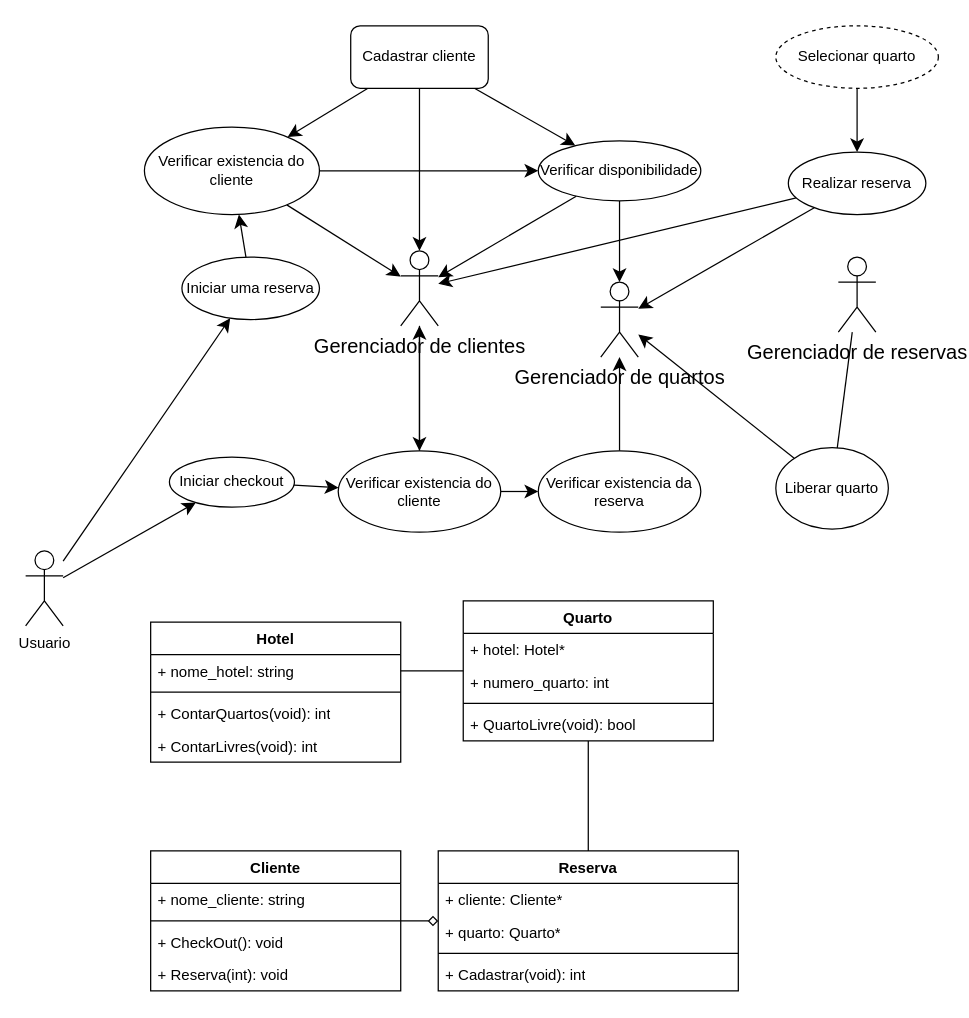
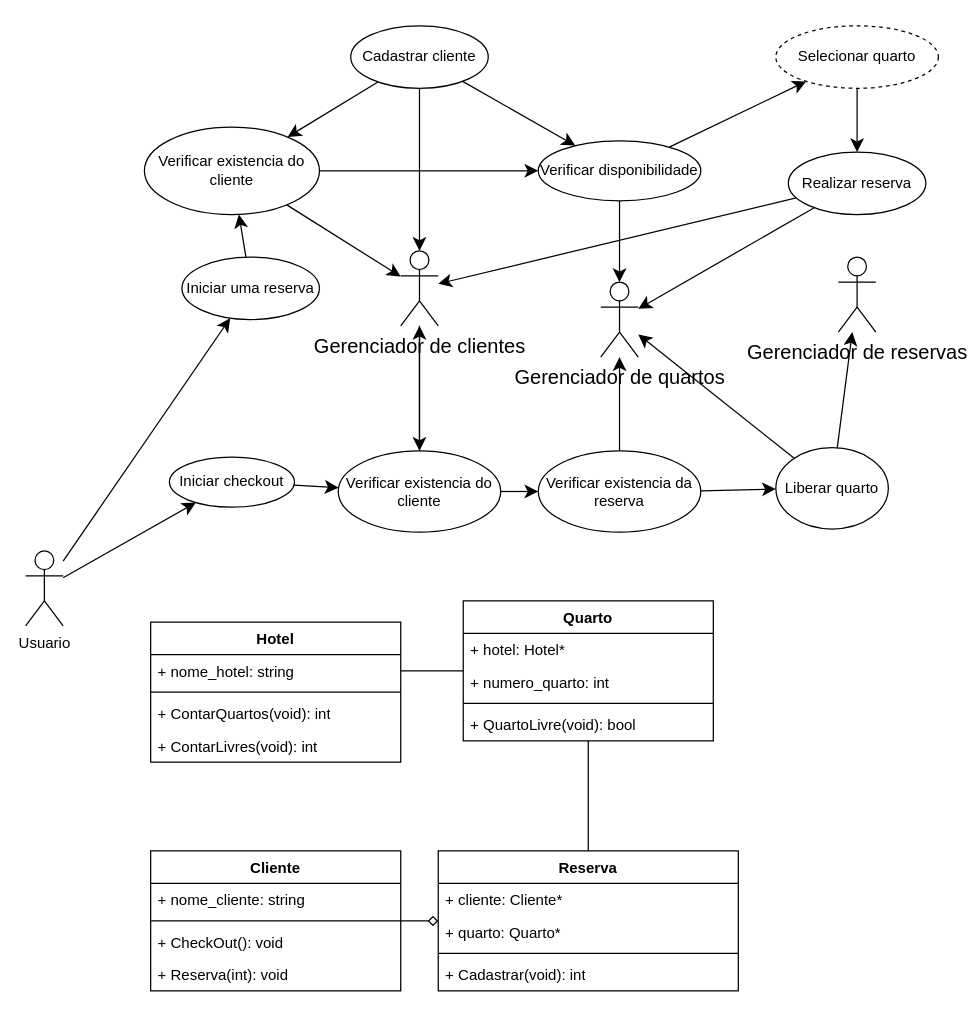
(419, 57) -> (419, 57)
(511, 234) -> (734, 116)
(851, 339) -> (851, 344)
none -> (734, 490)
